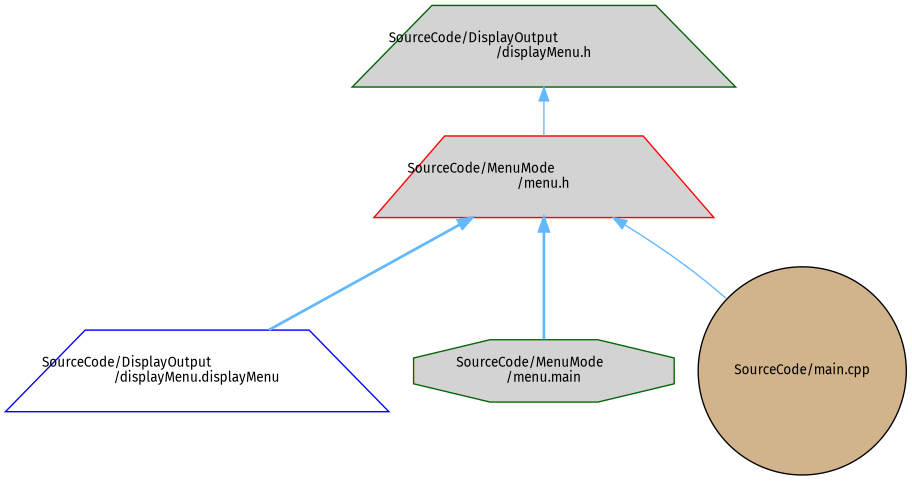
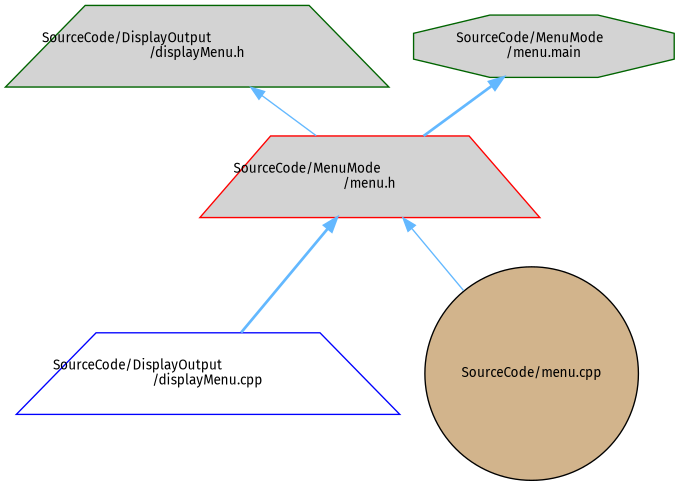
(544, 285) -> (458, 111)
(197, 371) -> (208, 374)
(802, 371) -> (532, 374)
